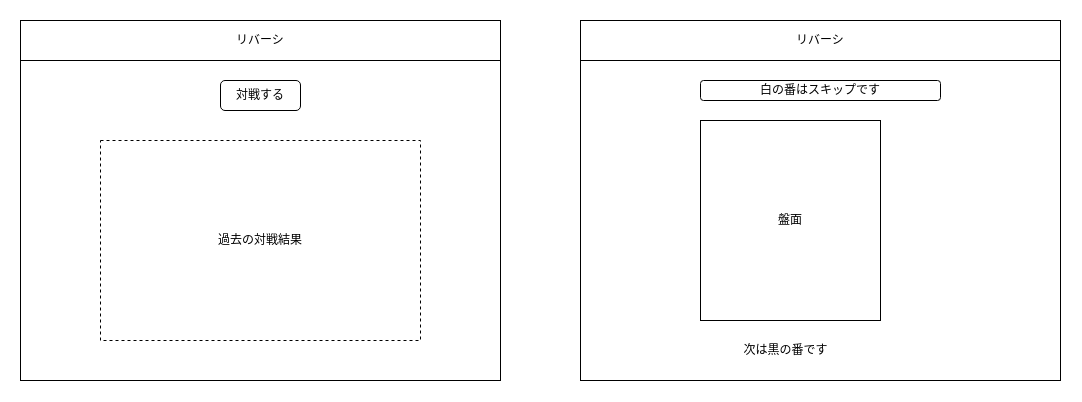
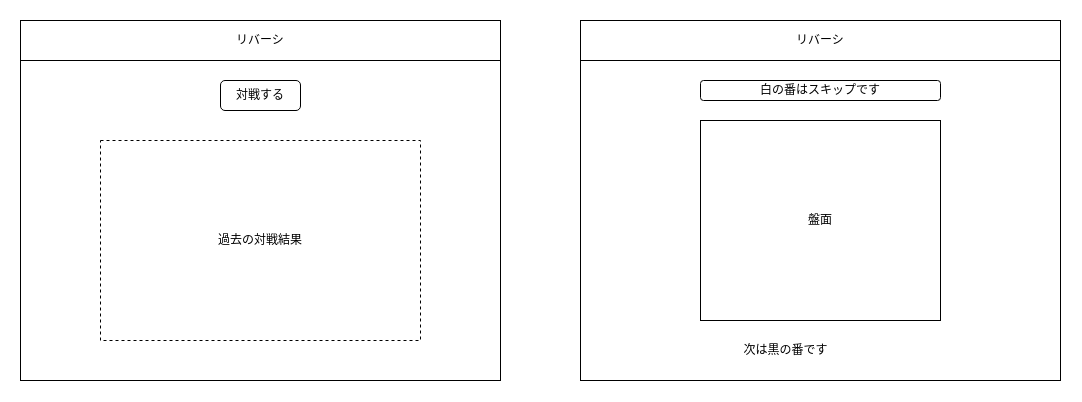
(791, 221) -> (821, 221)
